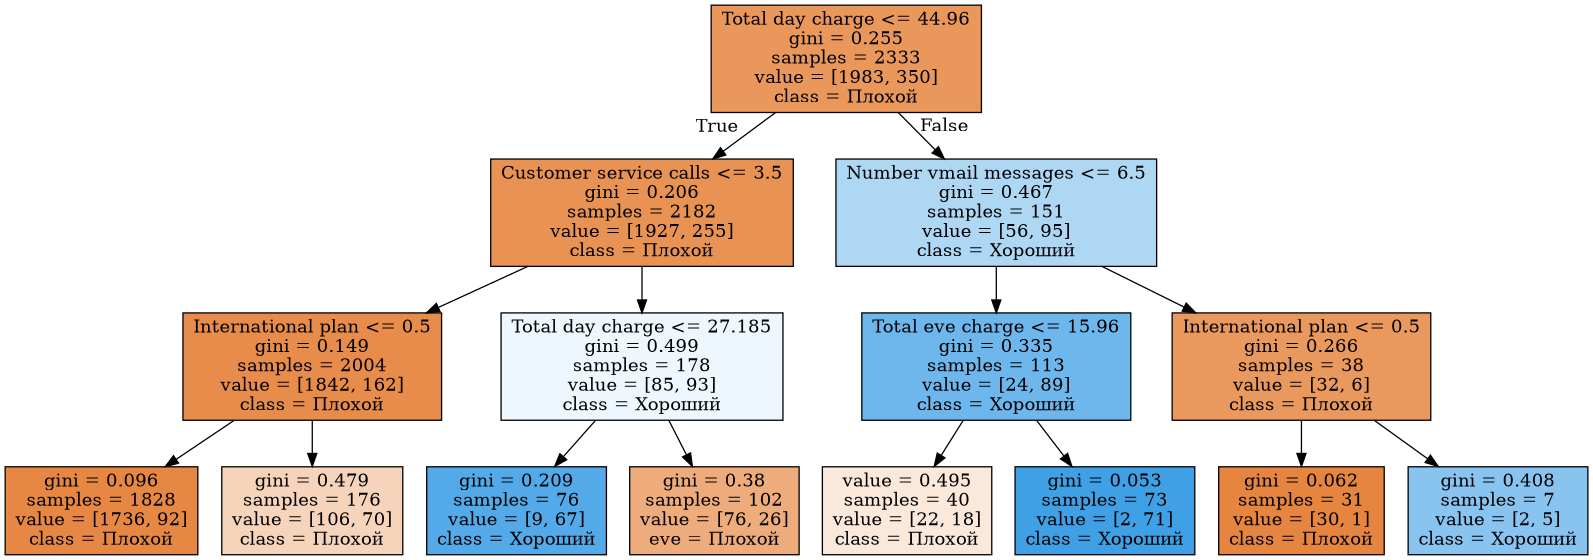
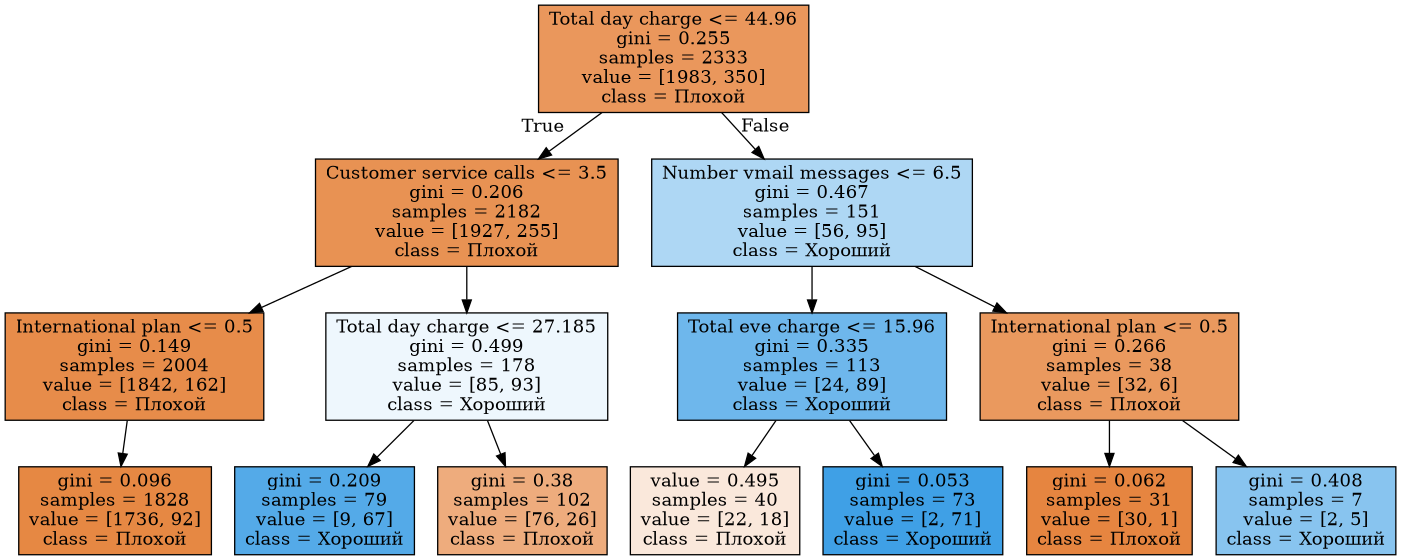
(312, 511) -> none
(517, 511) -> (325, 511)
(714, 511) -> (522, 511)
